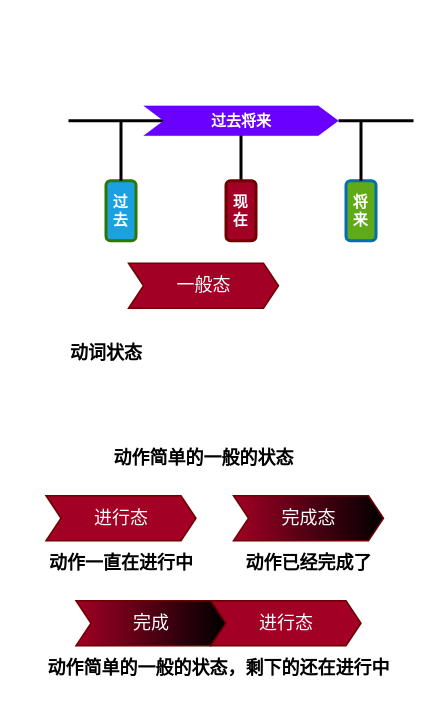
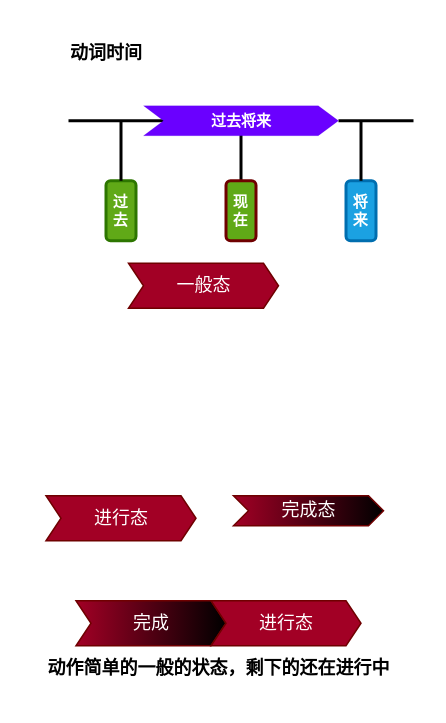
none -> (106, 53)
(121, 211) -> (121, 211)
(241, 211) -> (241, 211)
(361, 211) -> (361, 211)
(106, 353) -> none
(203, 458) -> none
(308, 518) -> (308, 511)
(121, 563) -> none
(308, 563) -> none
